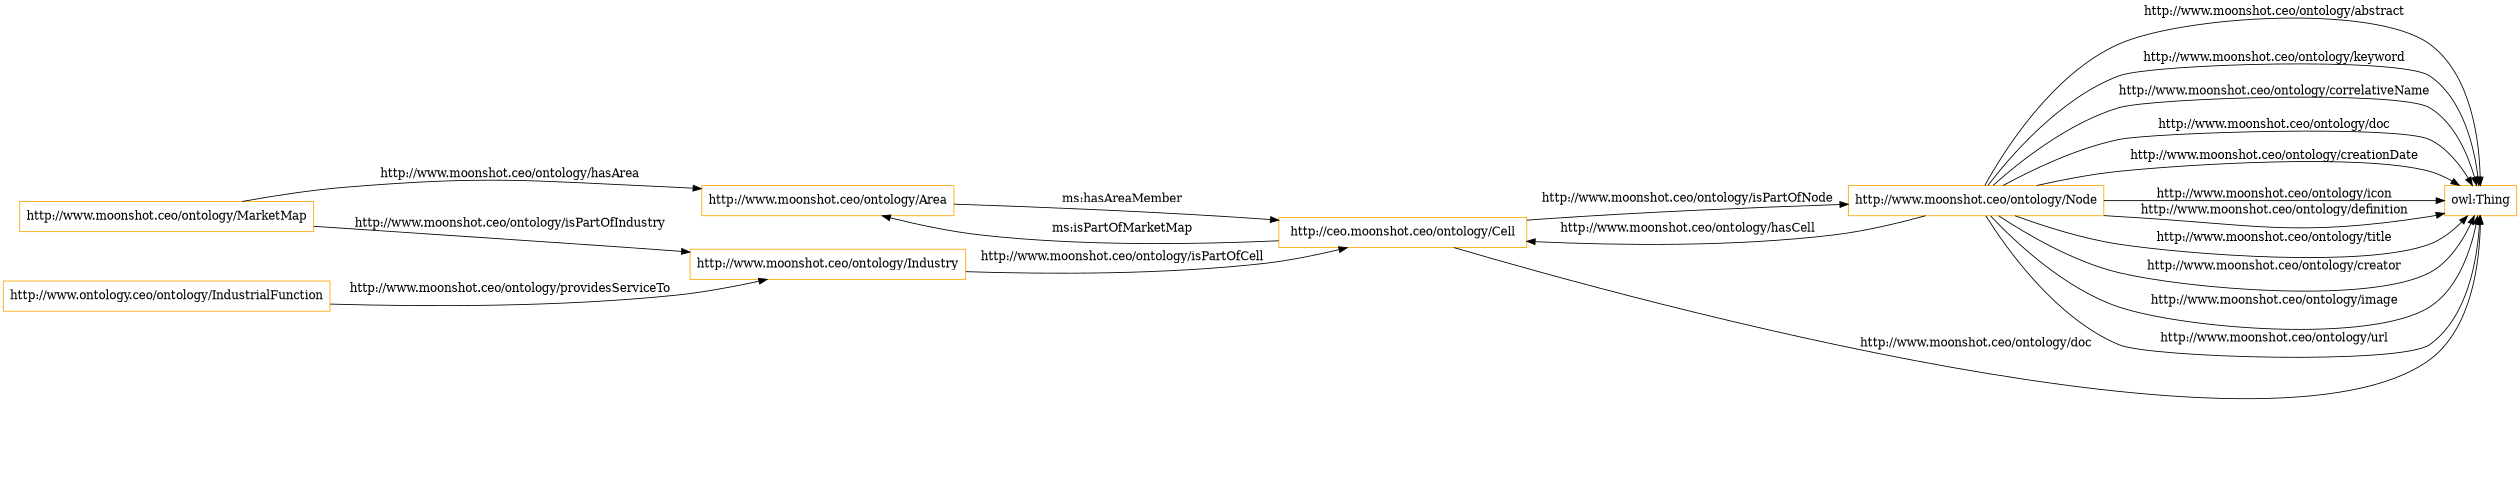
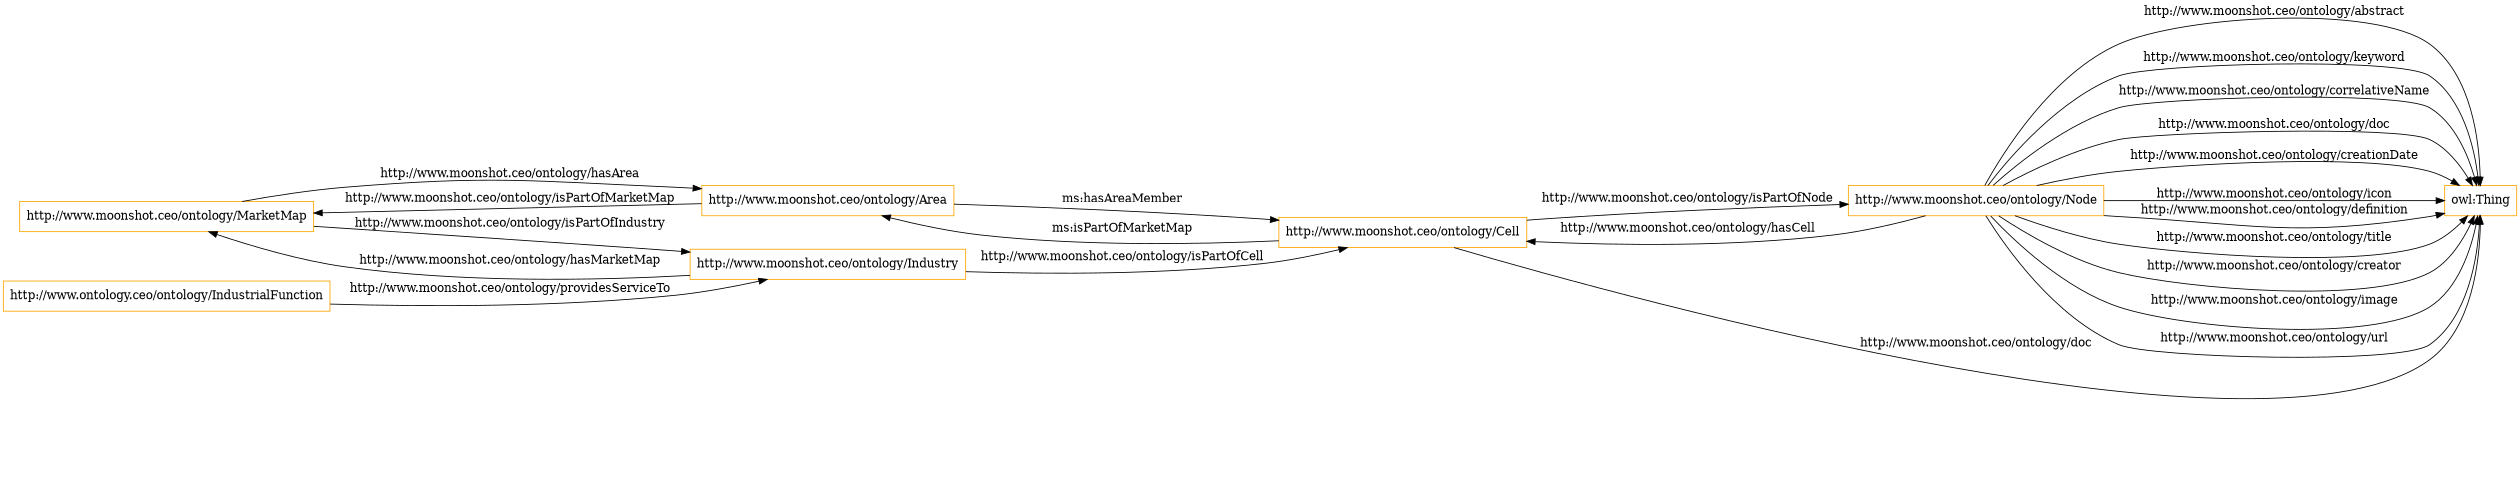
none -> (512, 208)
(1403, 232) -> (1403, 232)
none -> (451, 277)
